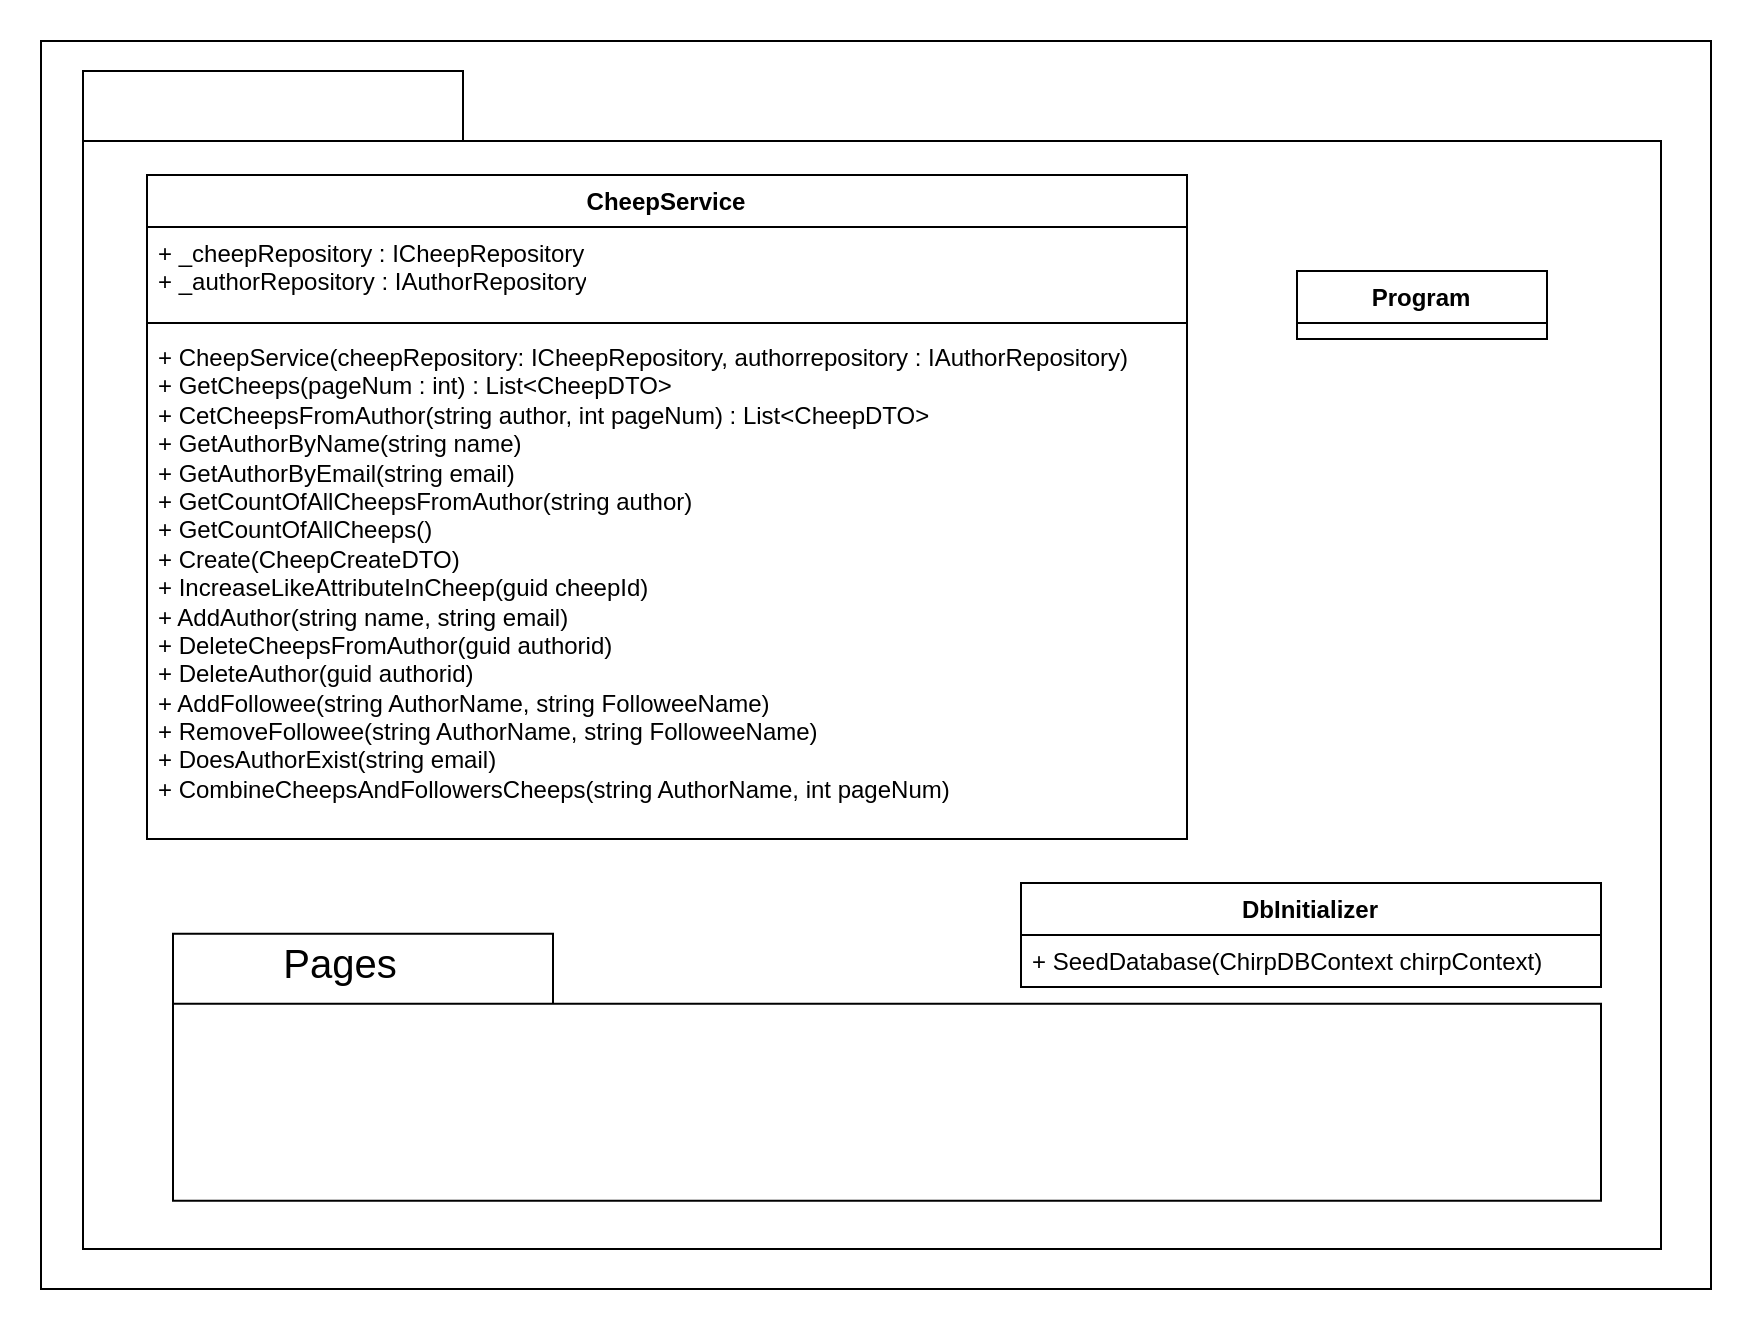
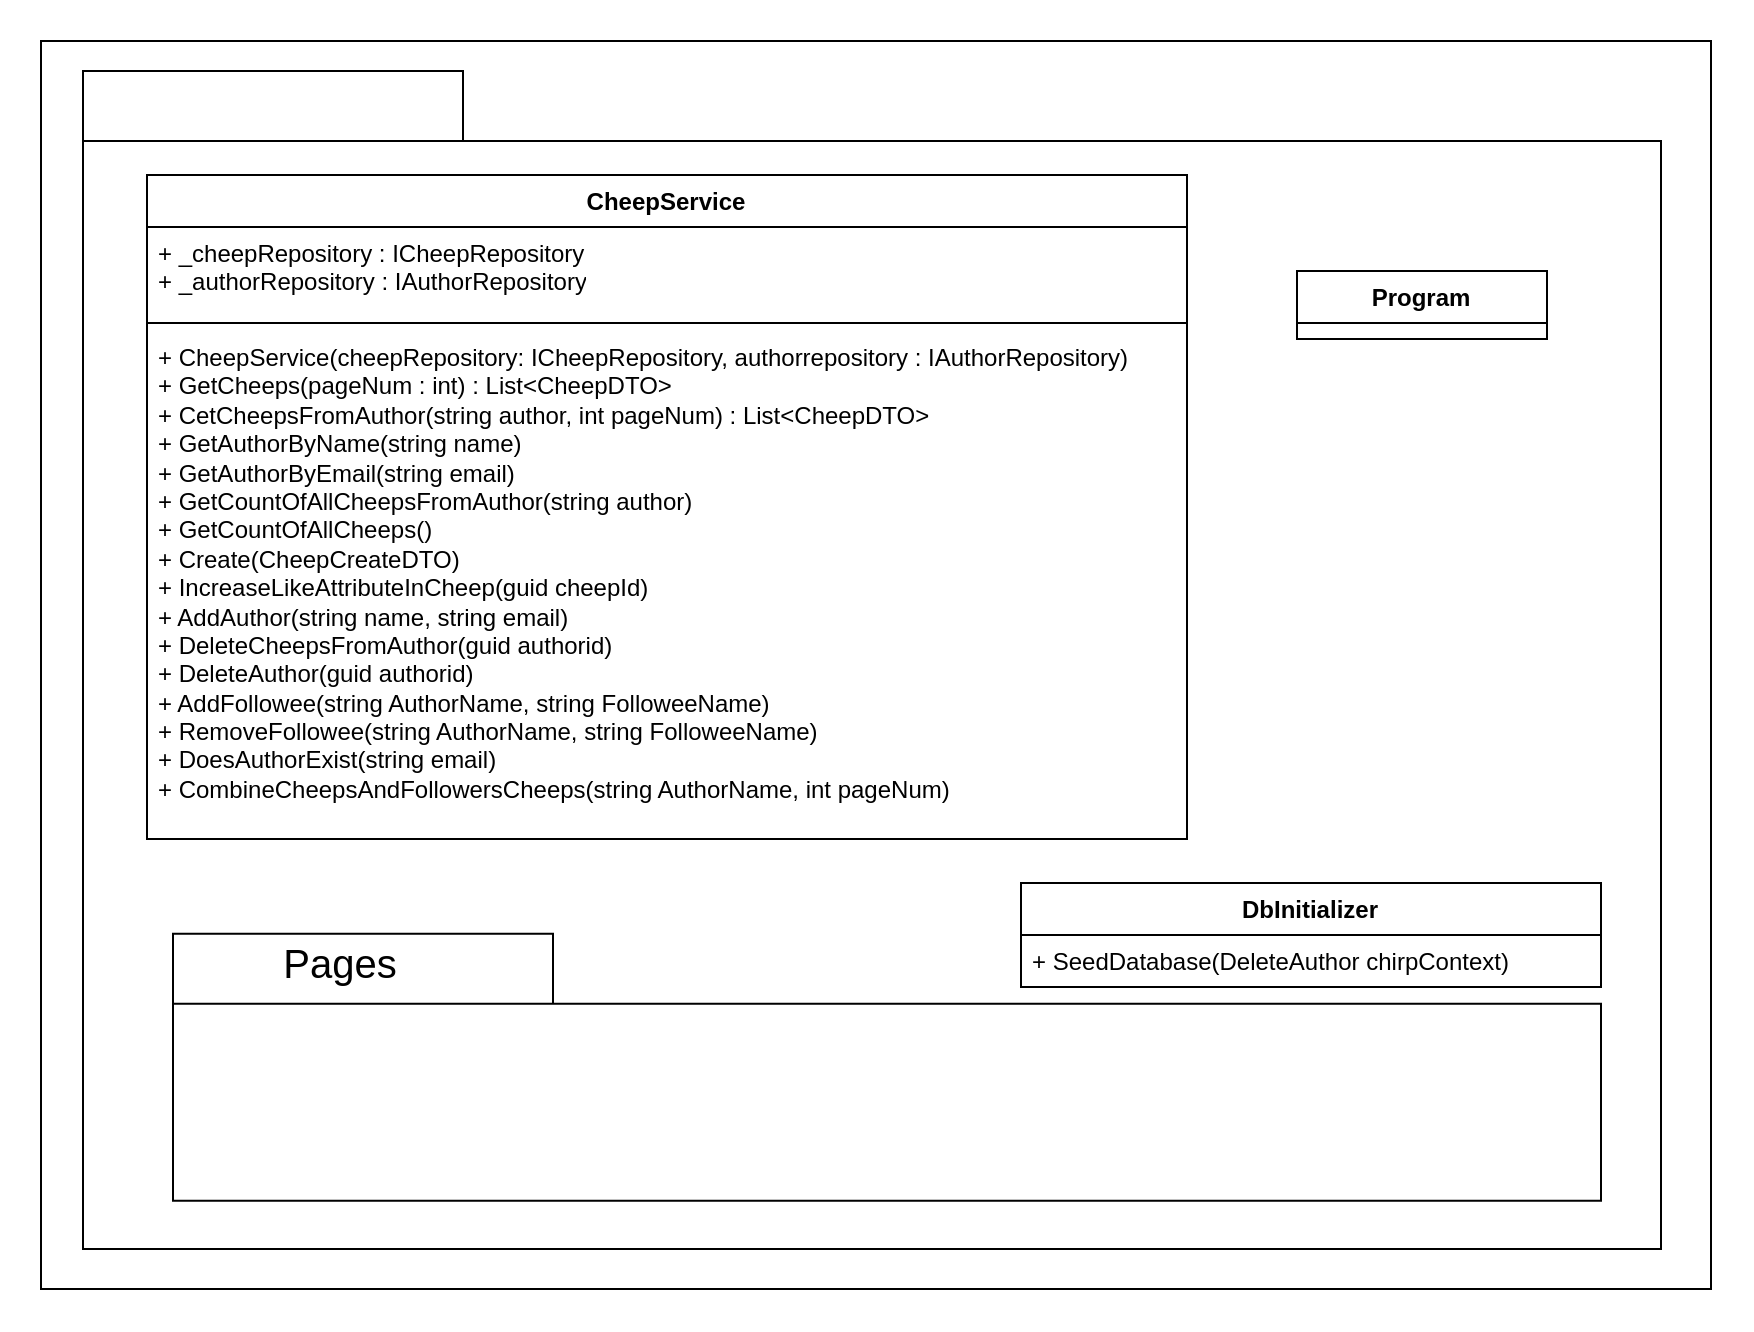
(1309, 963) -> (1296, 963)
